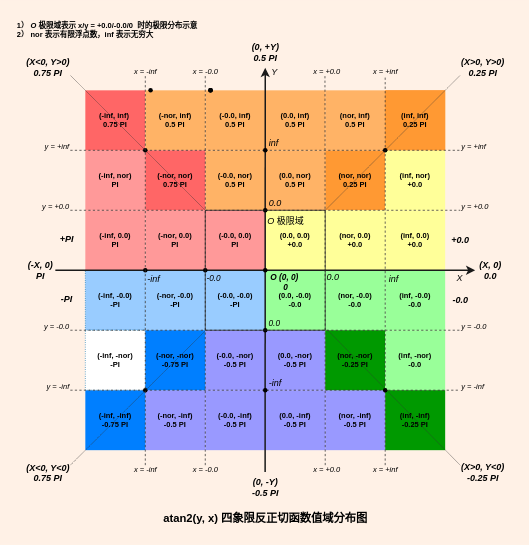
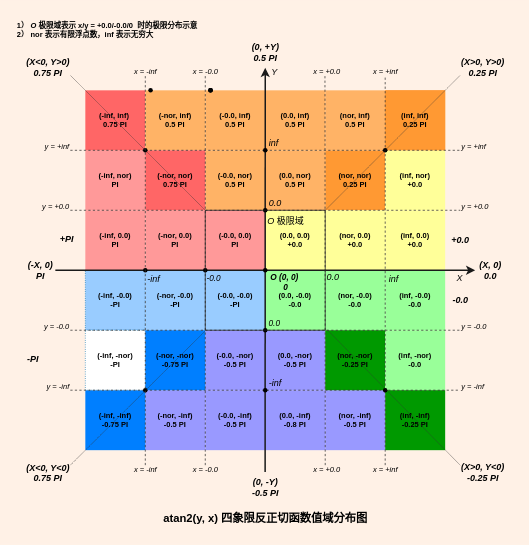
(66, 300) -> (33, 360)
(295, 420) -> (295, 420)
